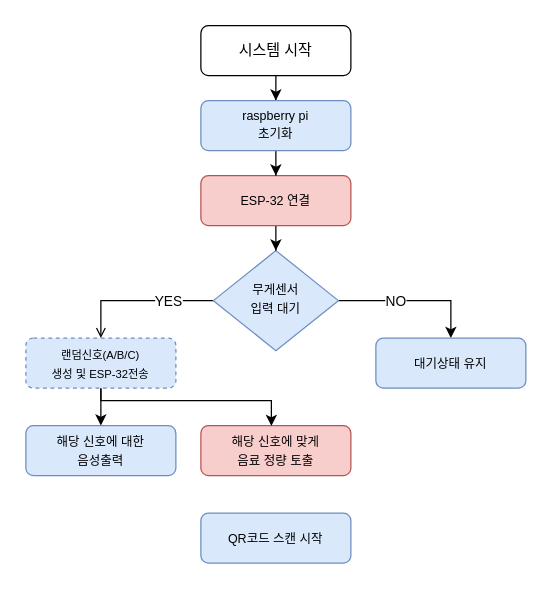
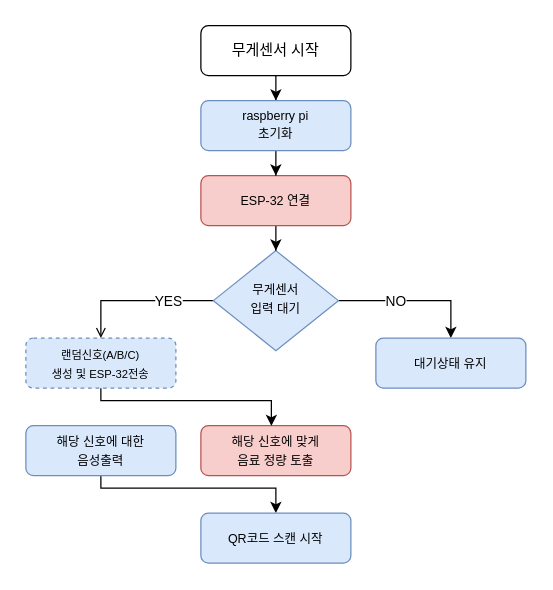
(276, 51) -> (276, 51)
(101, 404) -> none
none -> (191, 488)
